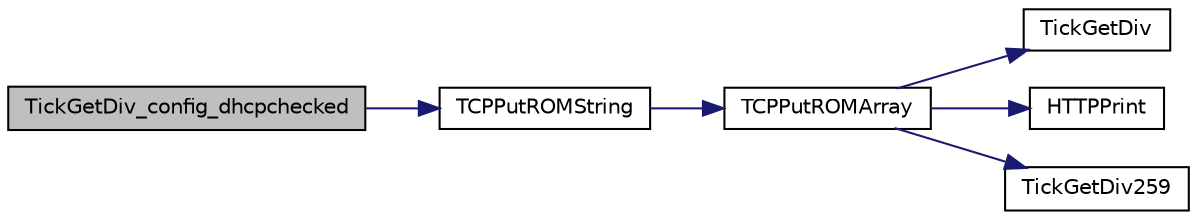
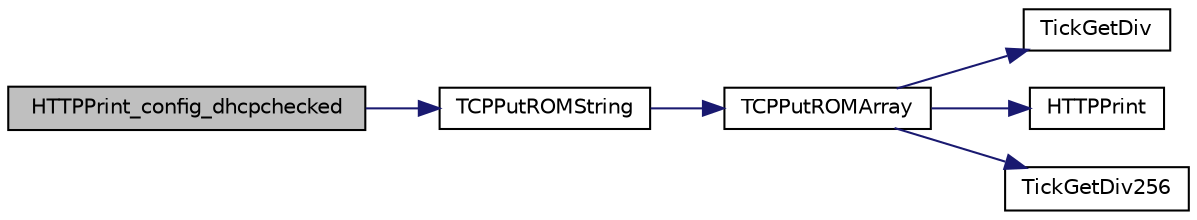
(187, 108) -> (187, 108)
(1097, 189) -> (1097, 189)
